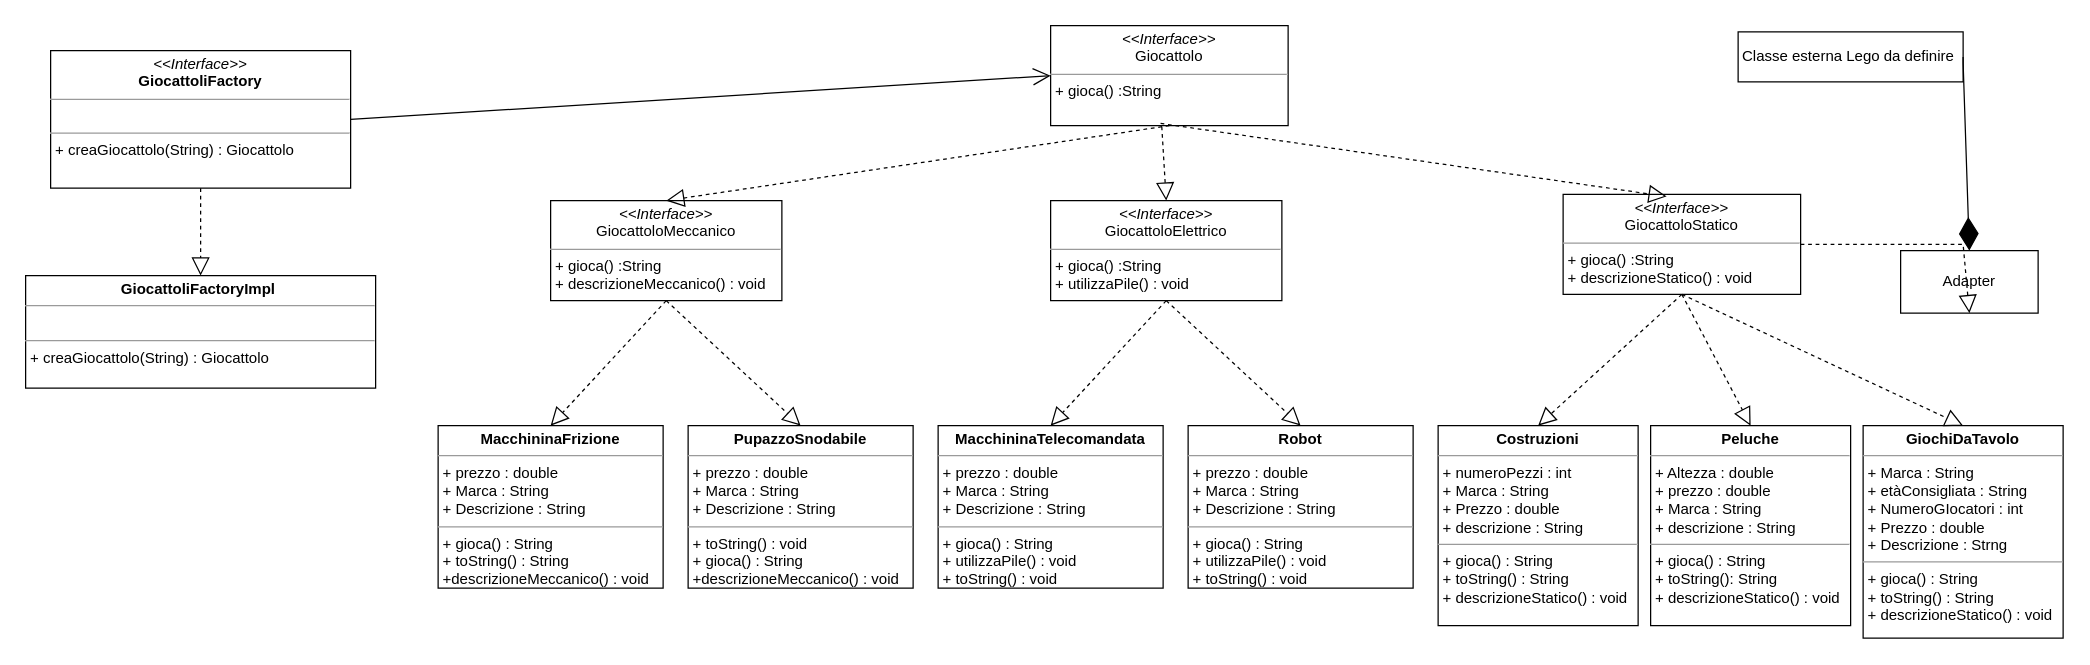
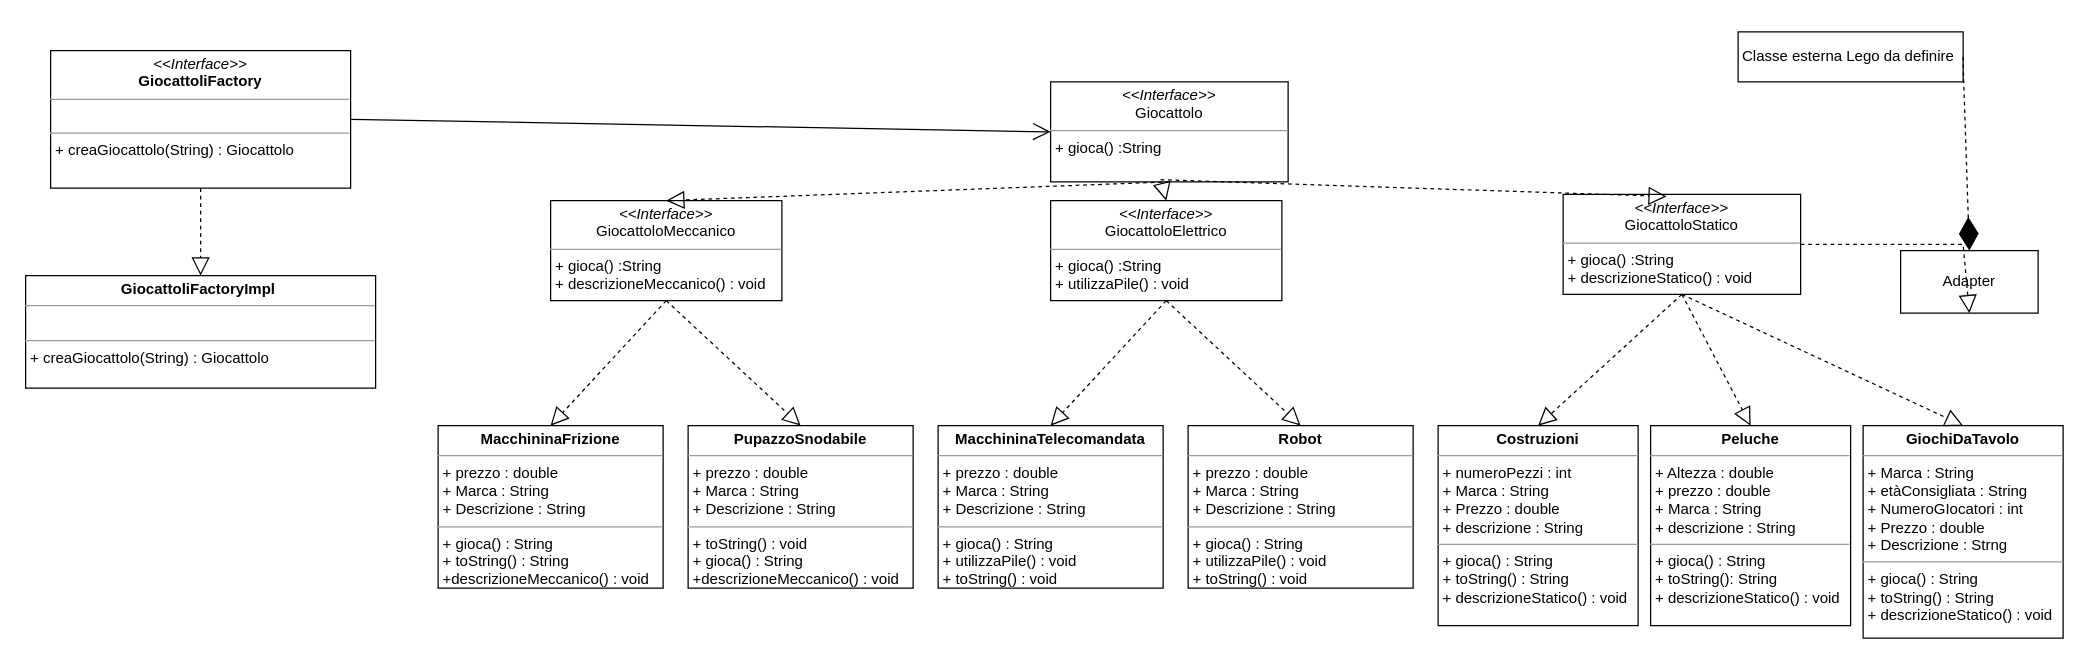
(1169, 76) -> (1169, 132)
(1966, 148) -> (1966, 148)
